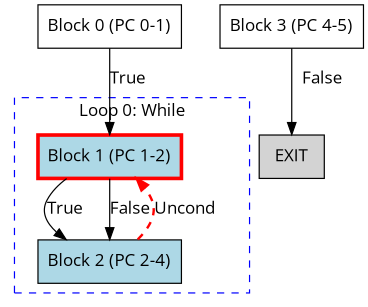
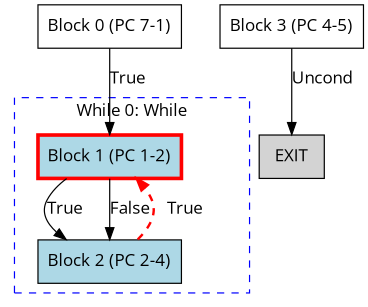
(110, 27) -> (110, 27)
(322, 79) -> (322, 79)
(132, 112) -> (132, 112)
(185, 209) -> (185, 209)
